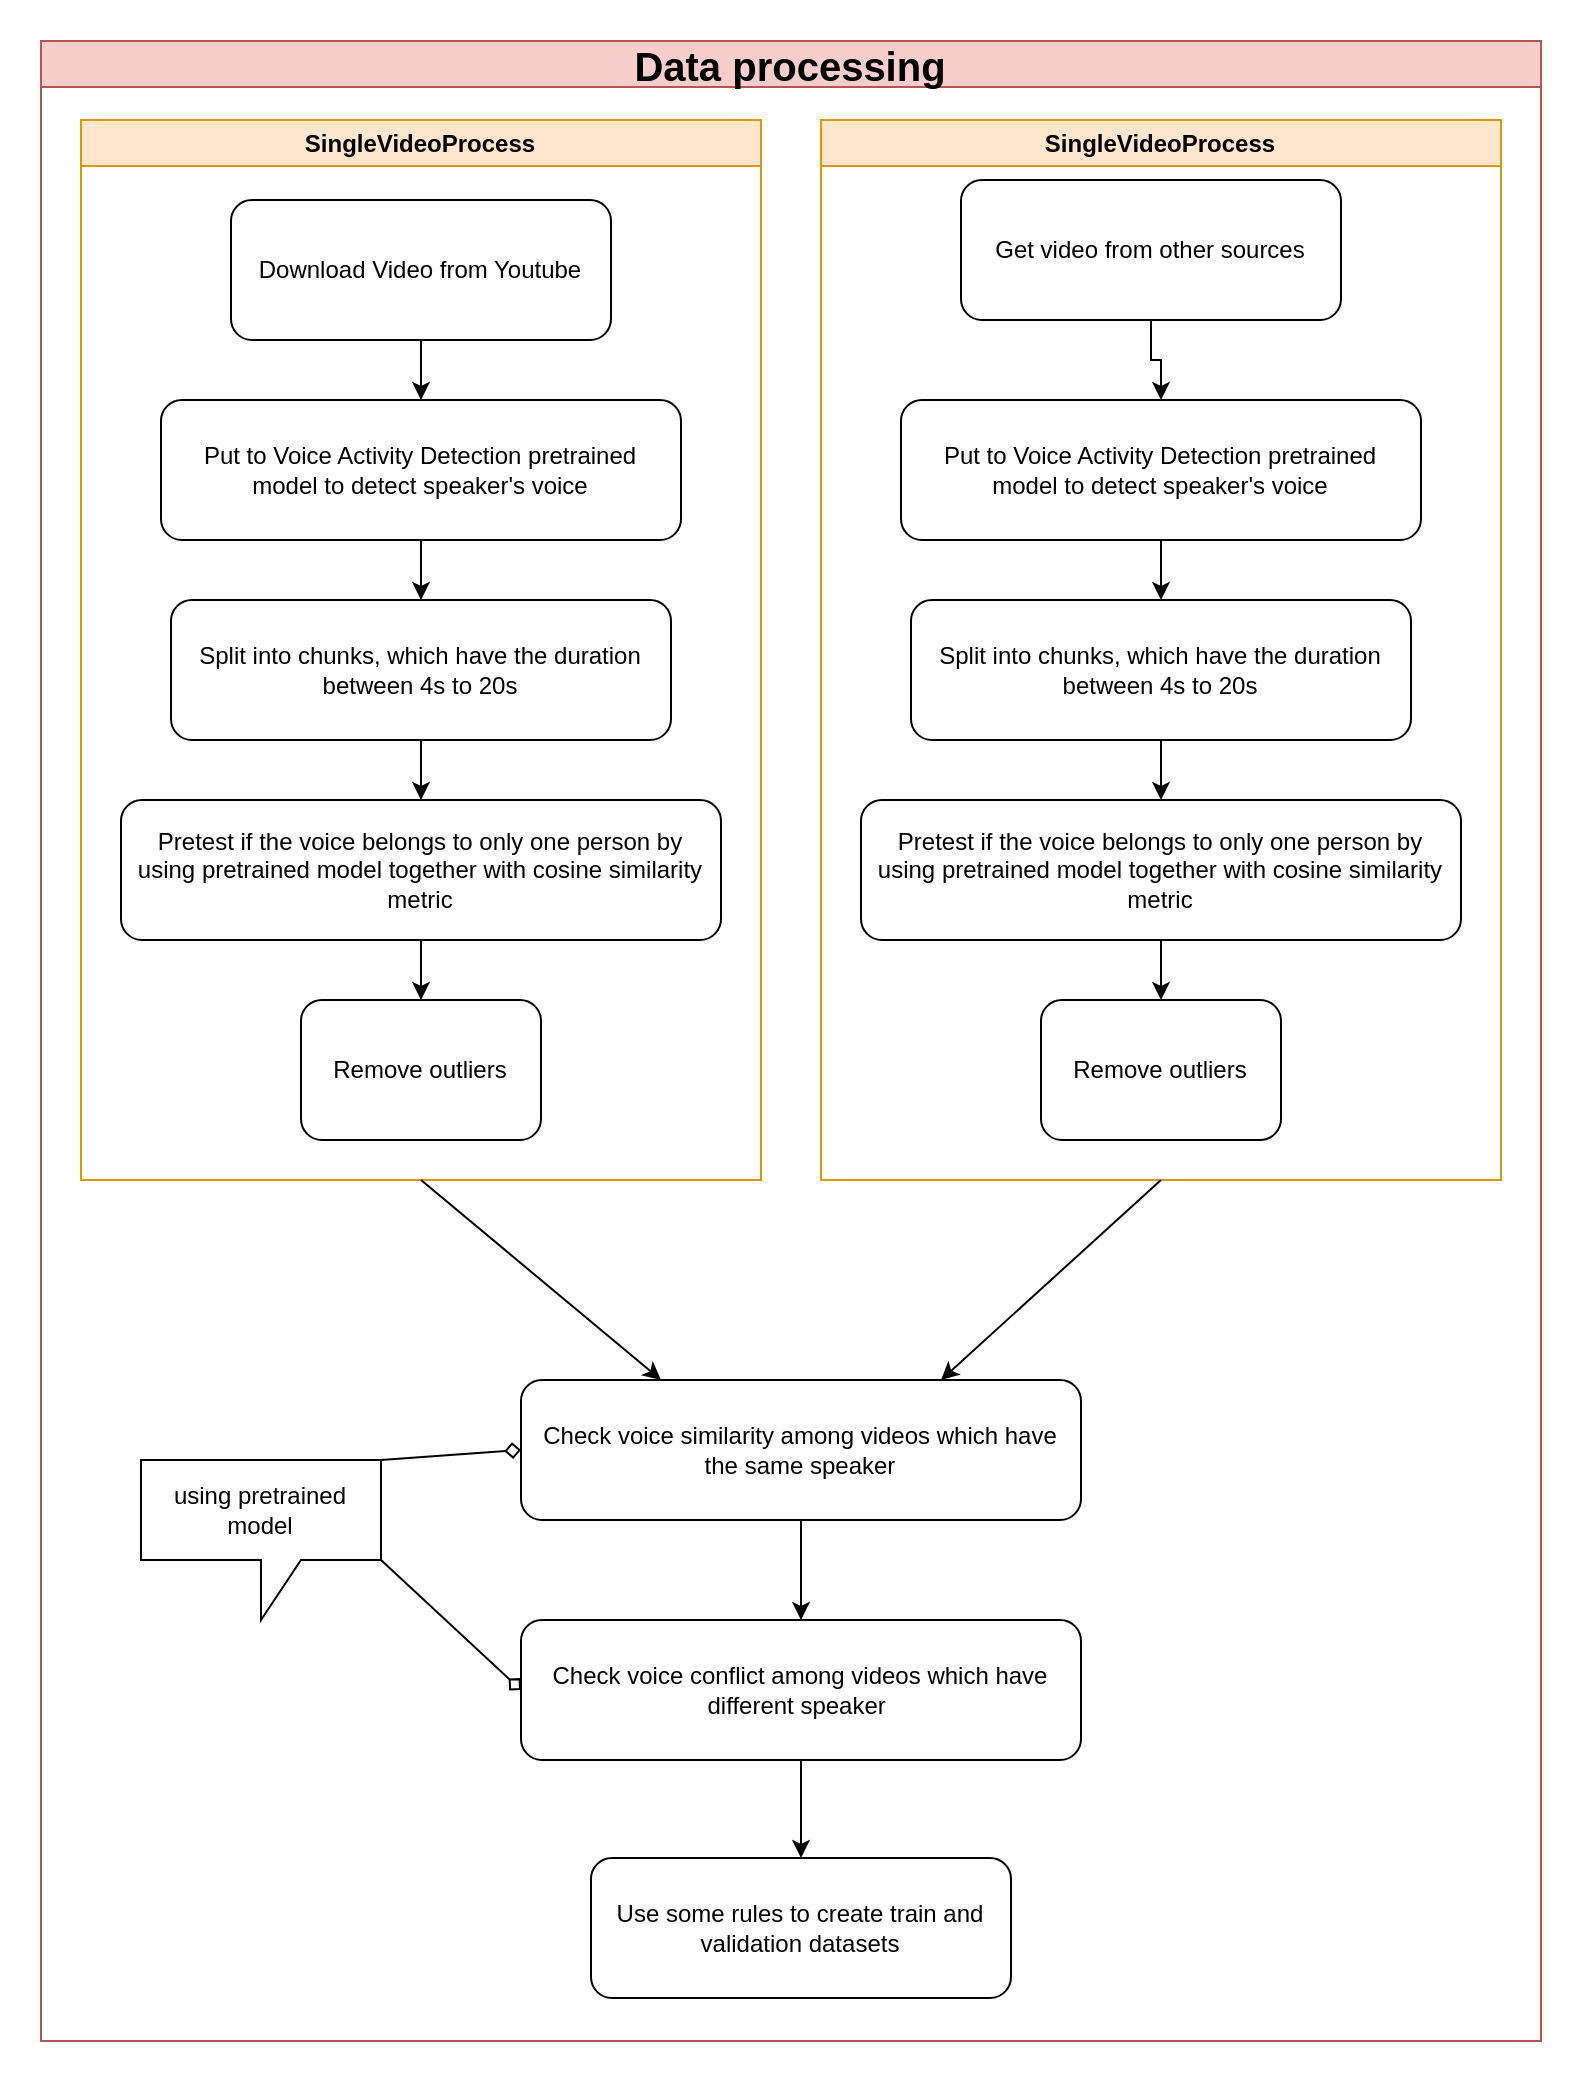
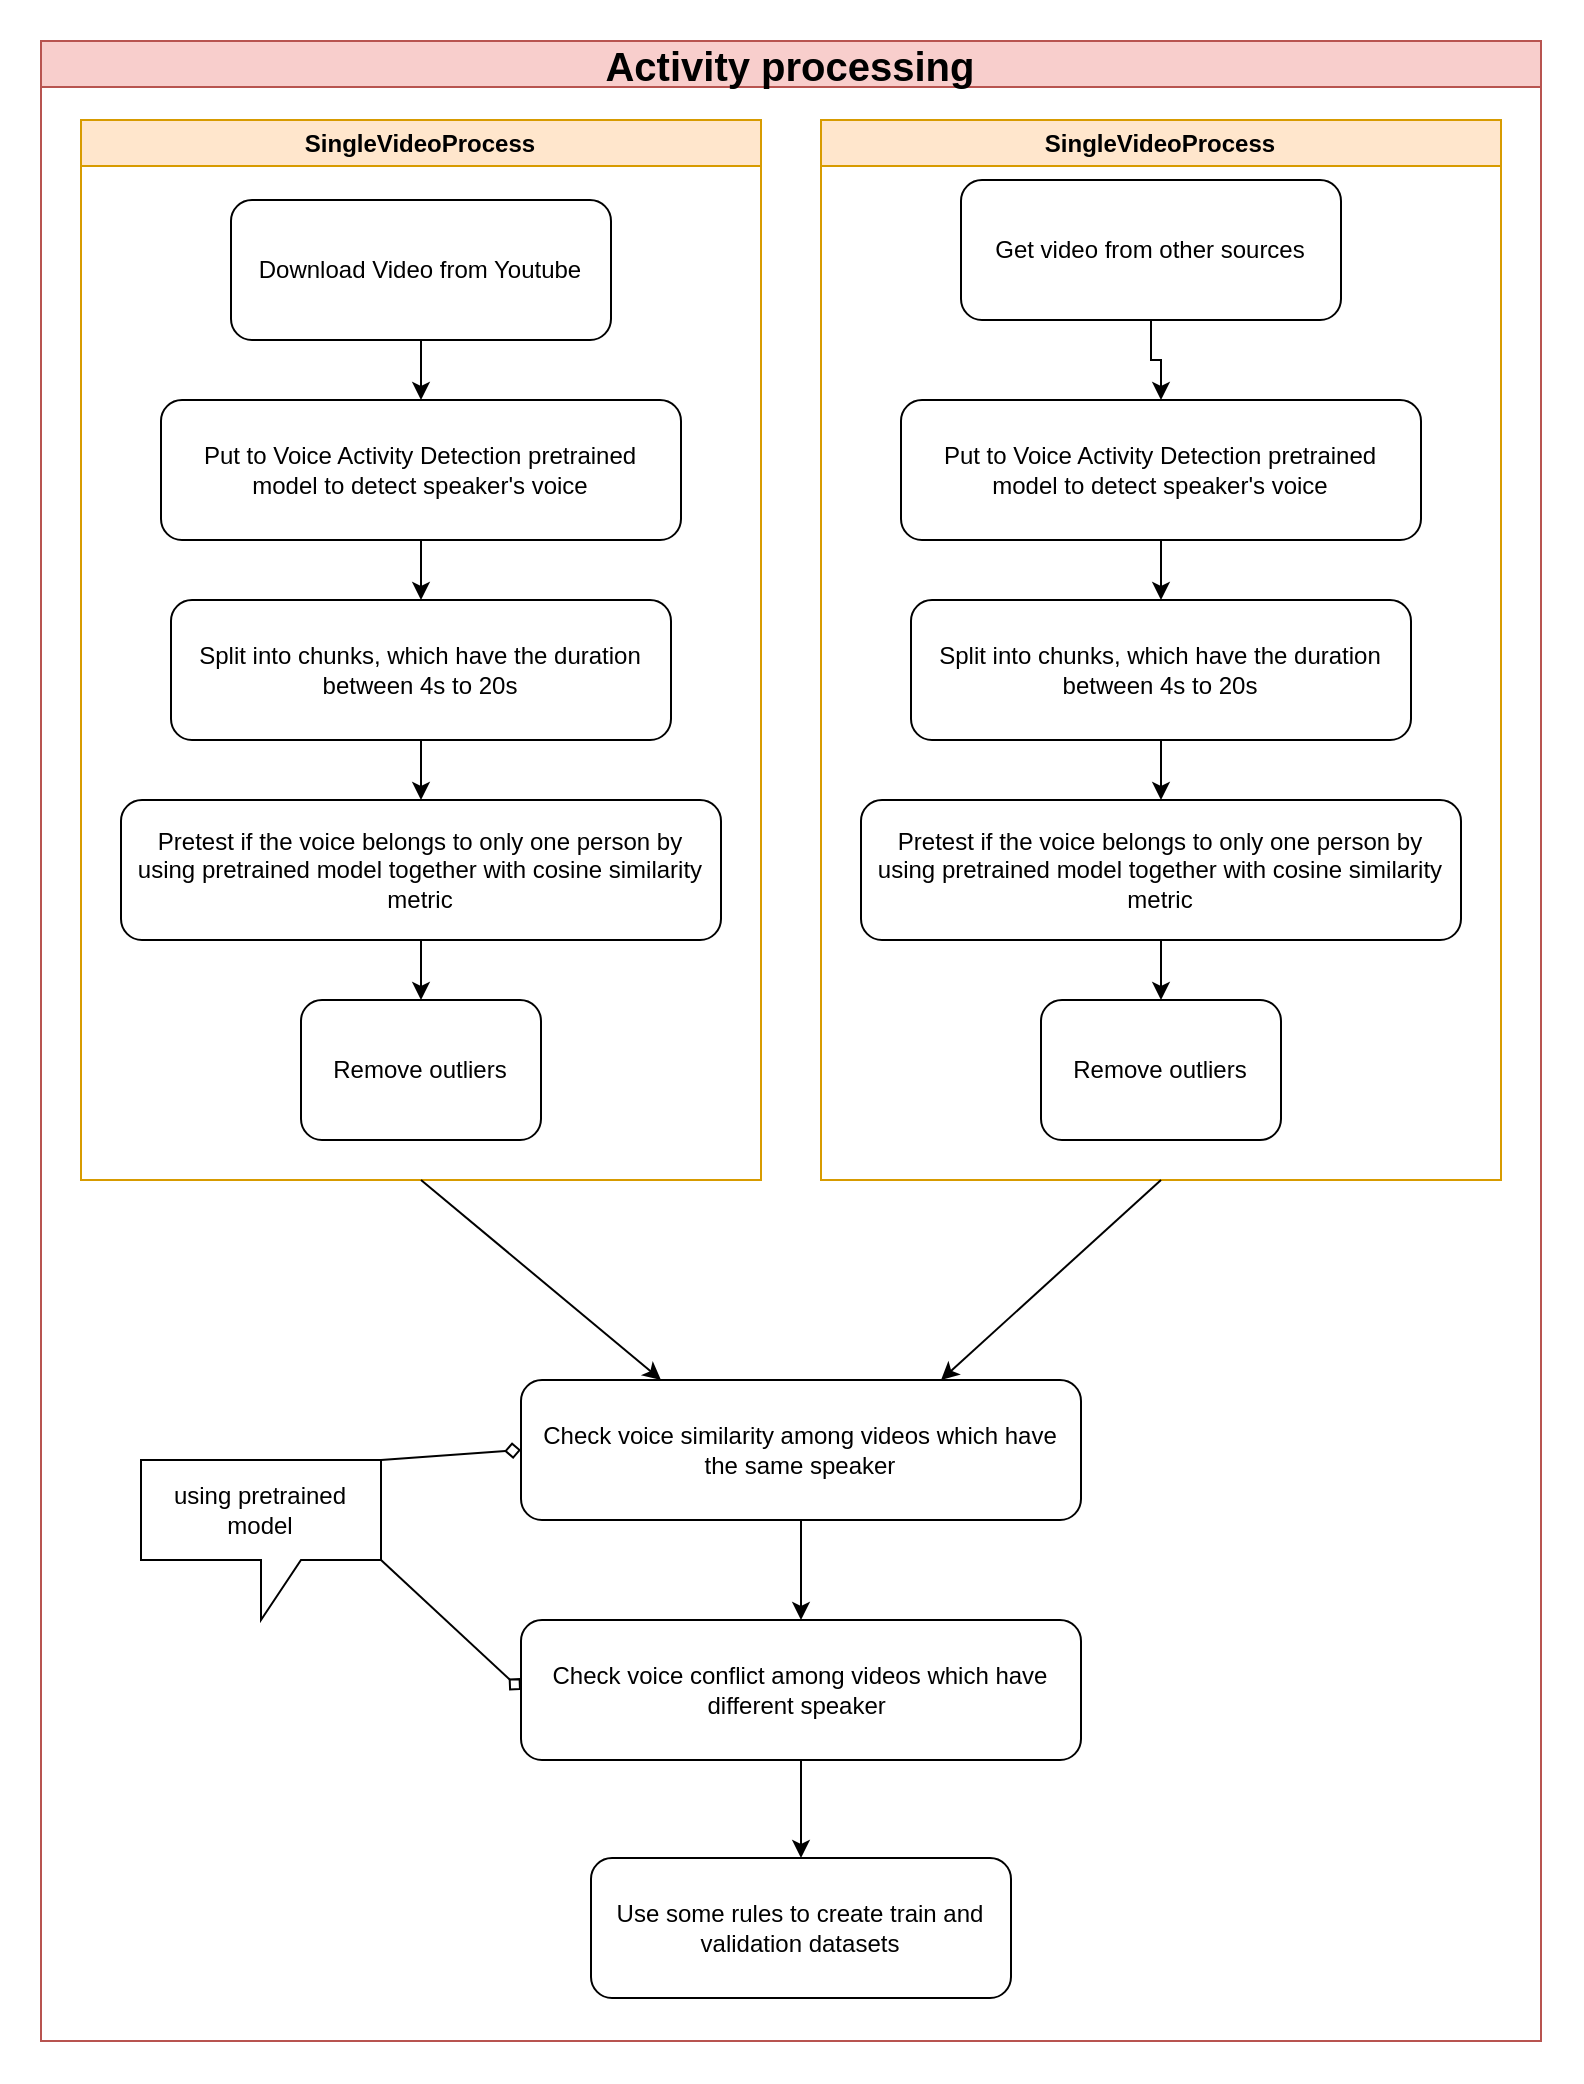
(790, 68) -> (790, 68)
